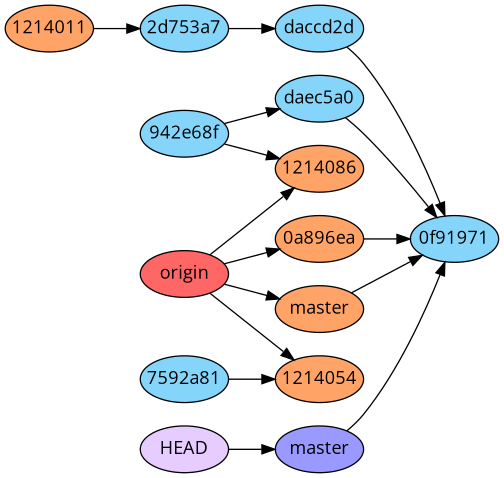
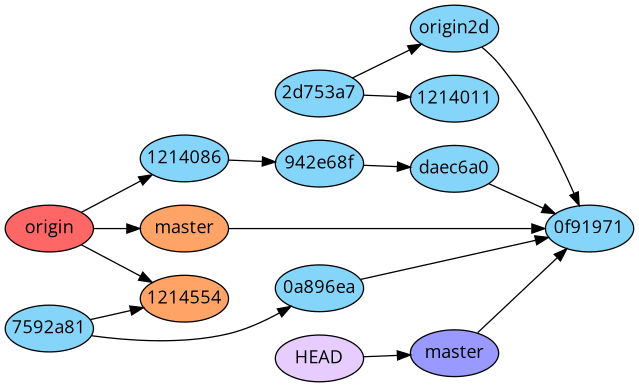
(49, 29) -> (455, 99)
(110, 29) -> (380, 96)
(319, 29) -> (455, 29)
(319, 99) -> (455, 169)
(246, 150) -> (245, 161)
(319, 169) -> (184, 158)
(319, 239) -> (319, 288)
(246, 258) -> (188, 340)
(319, 379) -> (184, 299)
